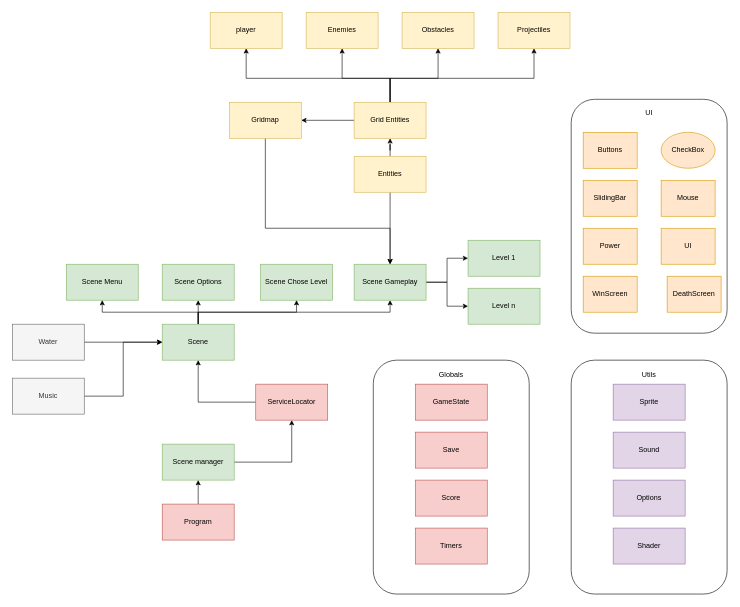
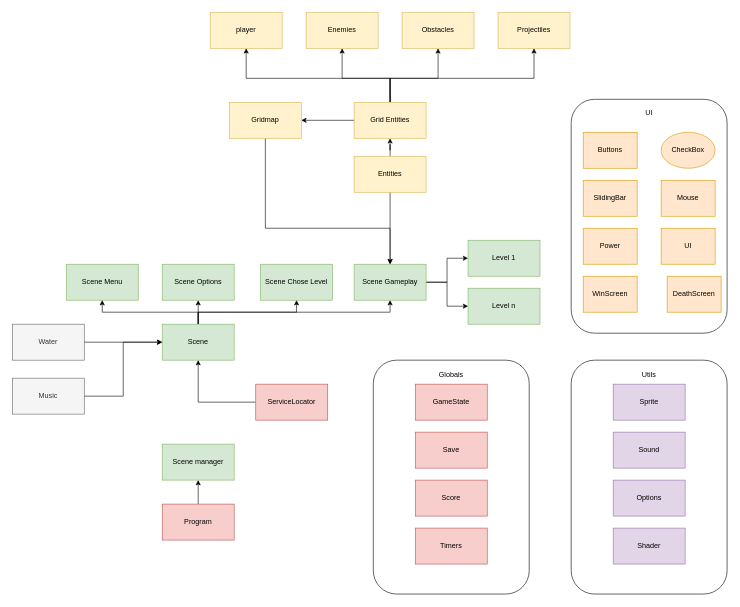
(292, 462) -> none
